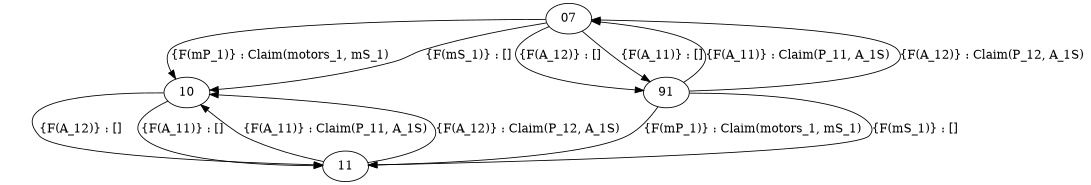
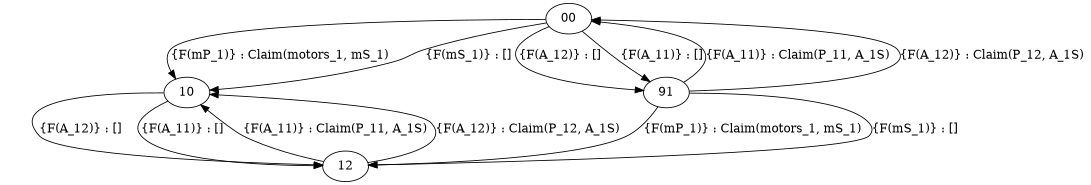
(569, 19) -> (569, 19)
(346, 166) -> (346, 166)
